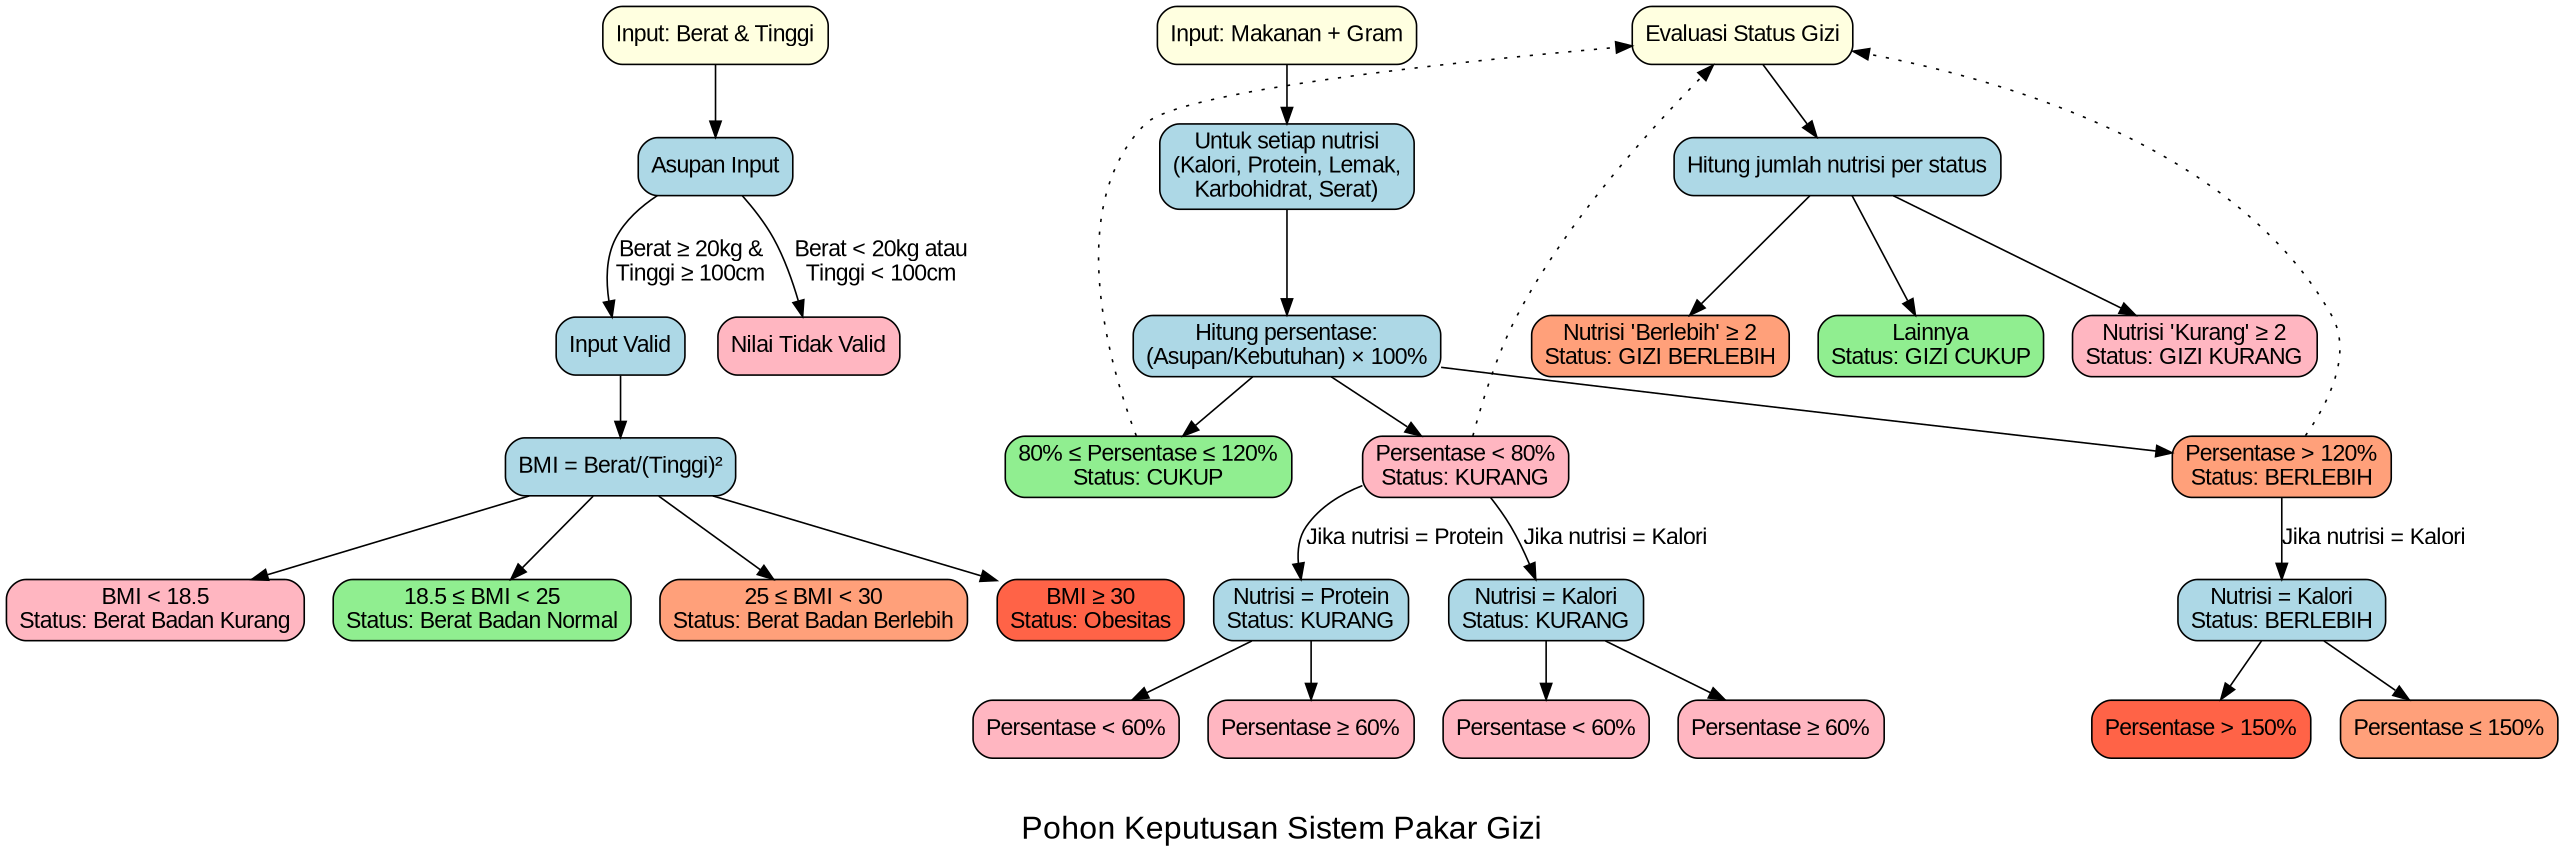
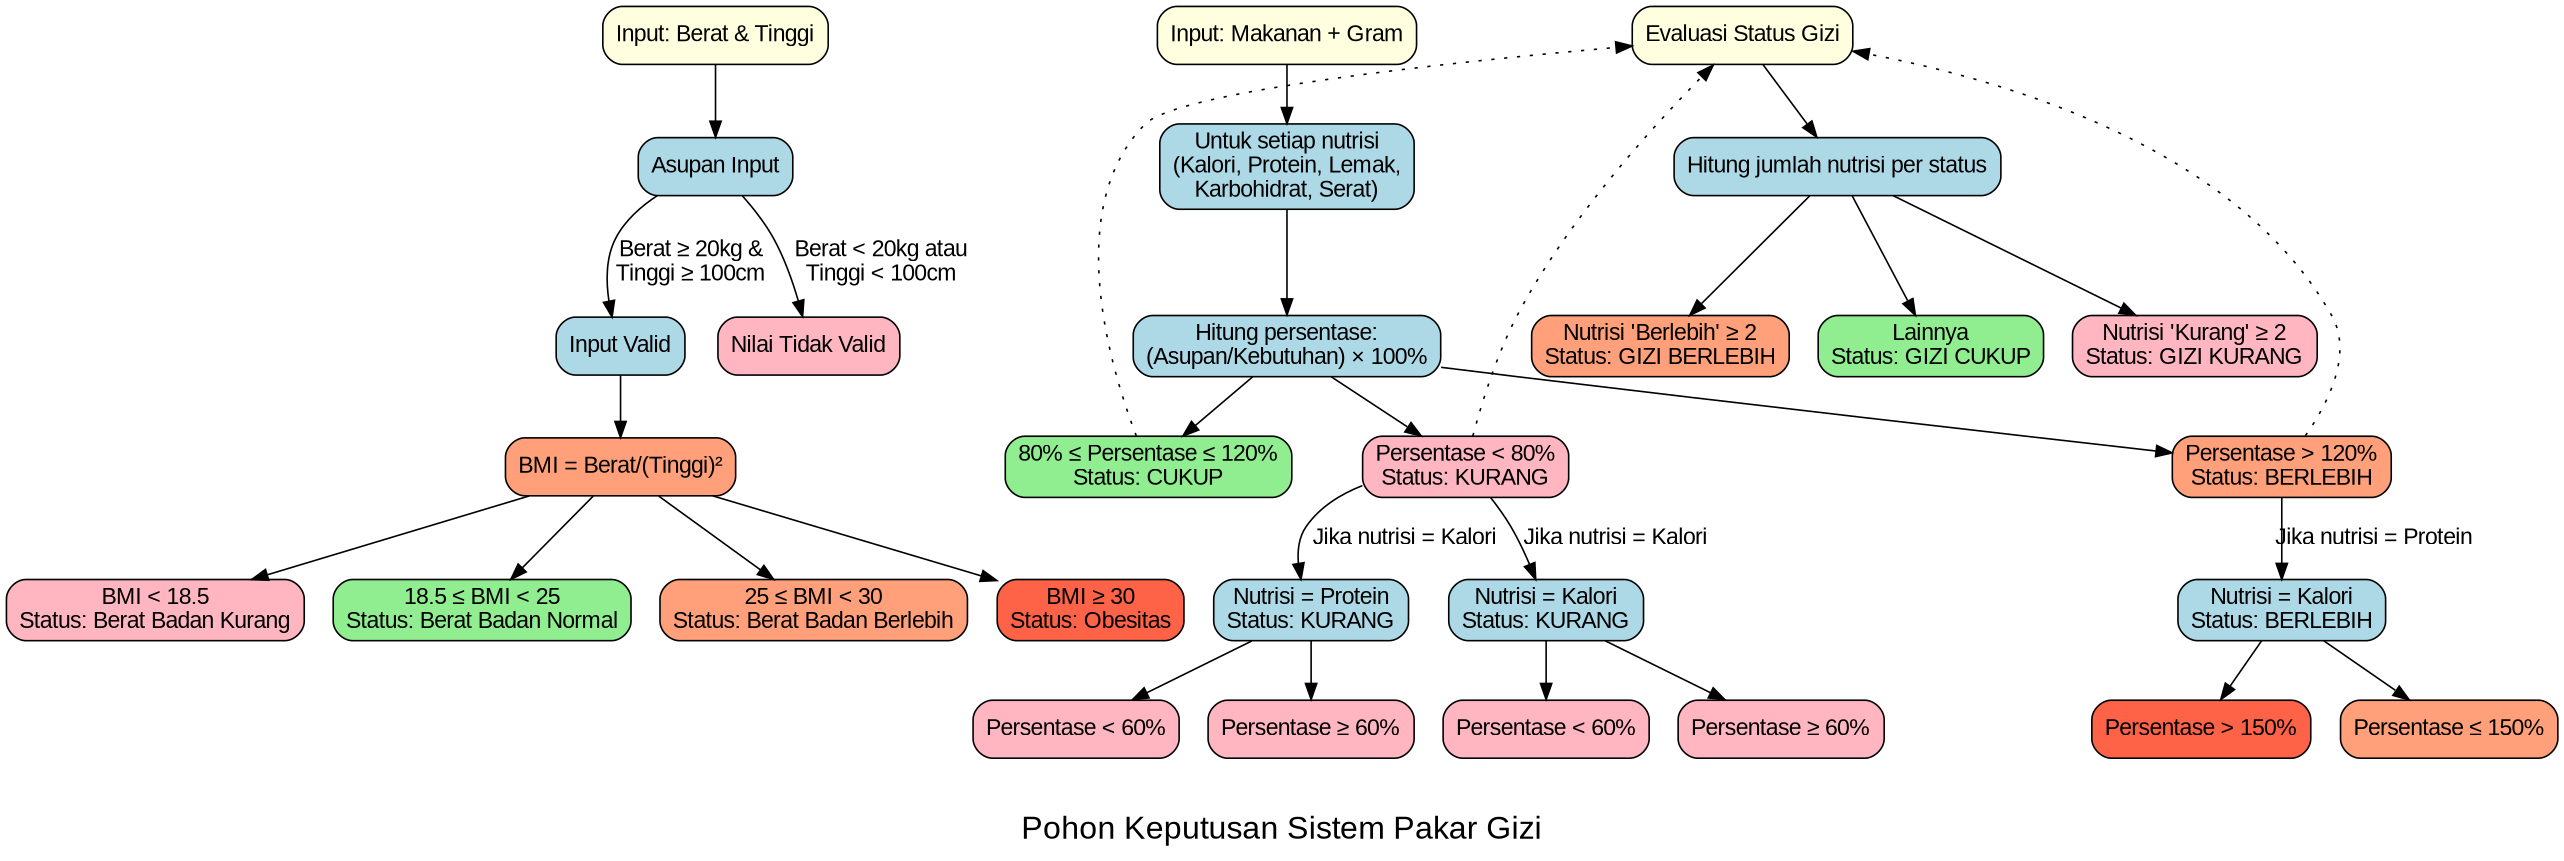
(621, 467) -> (621, 467)
(1405, 538) -> (1405, 538)
(2374, 538) -> (2374, 538)
